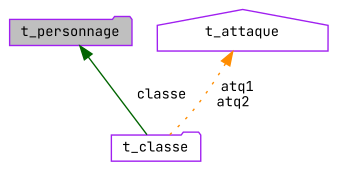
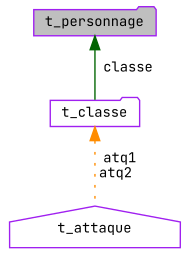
(200, 101) -> (95, 174)
